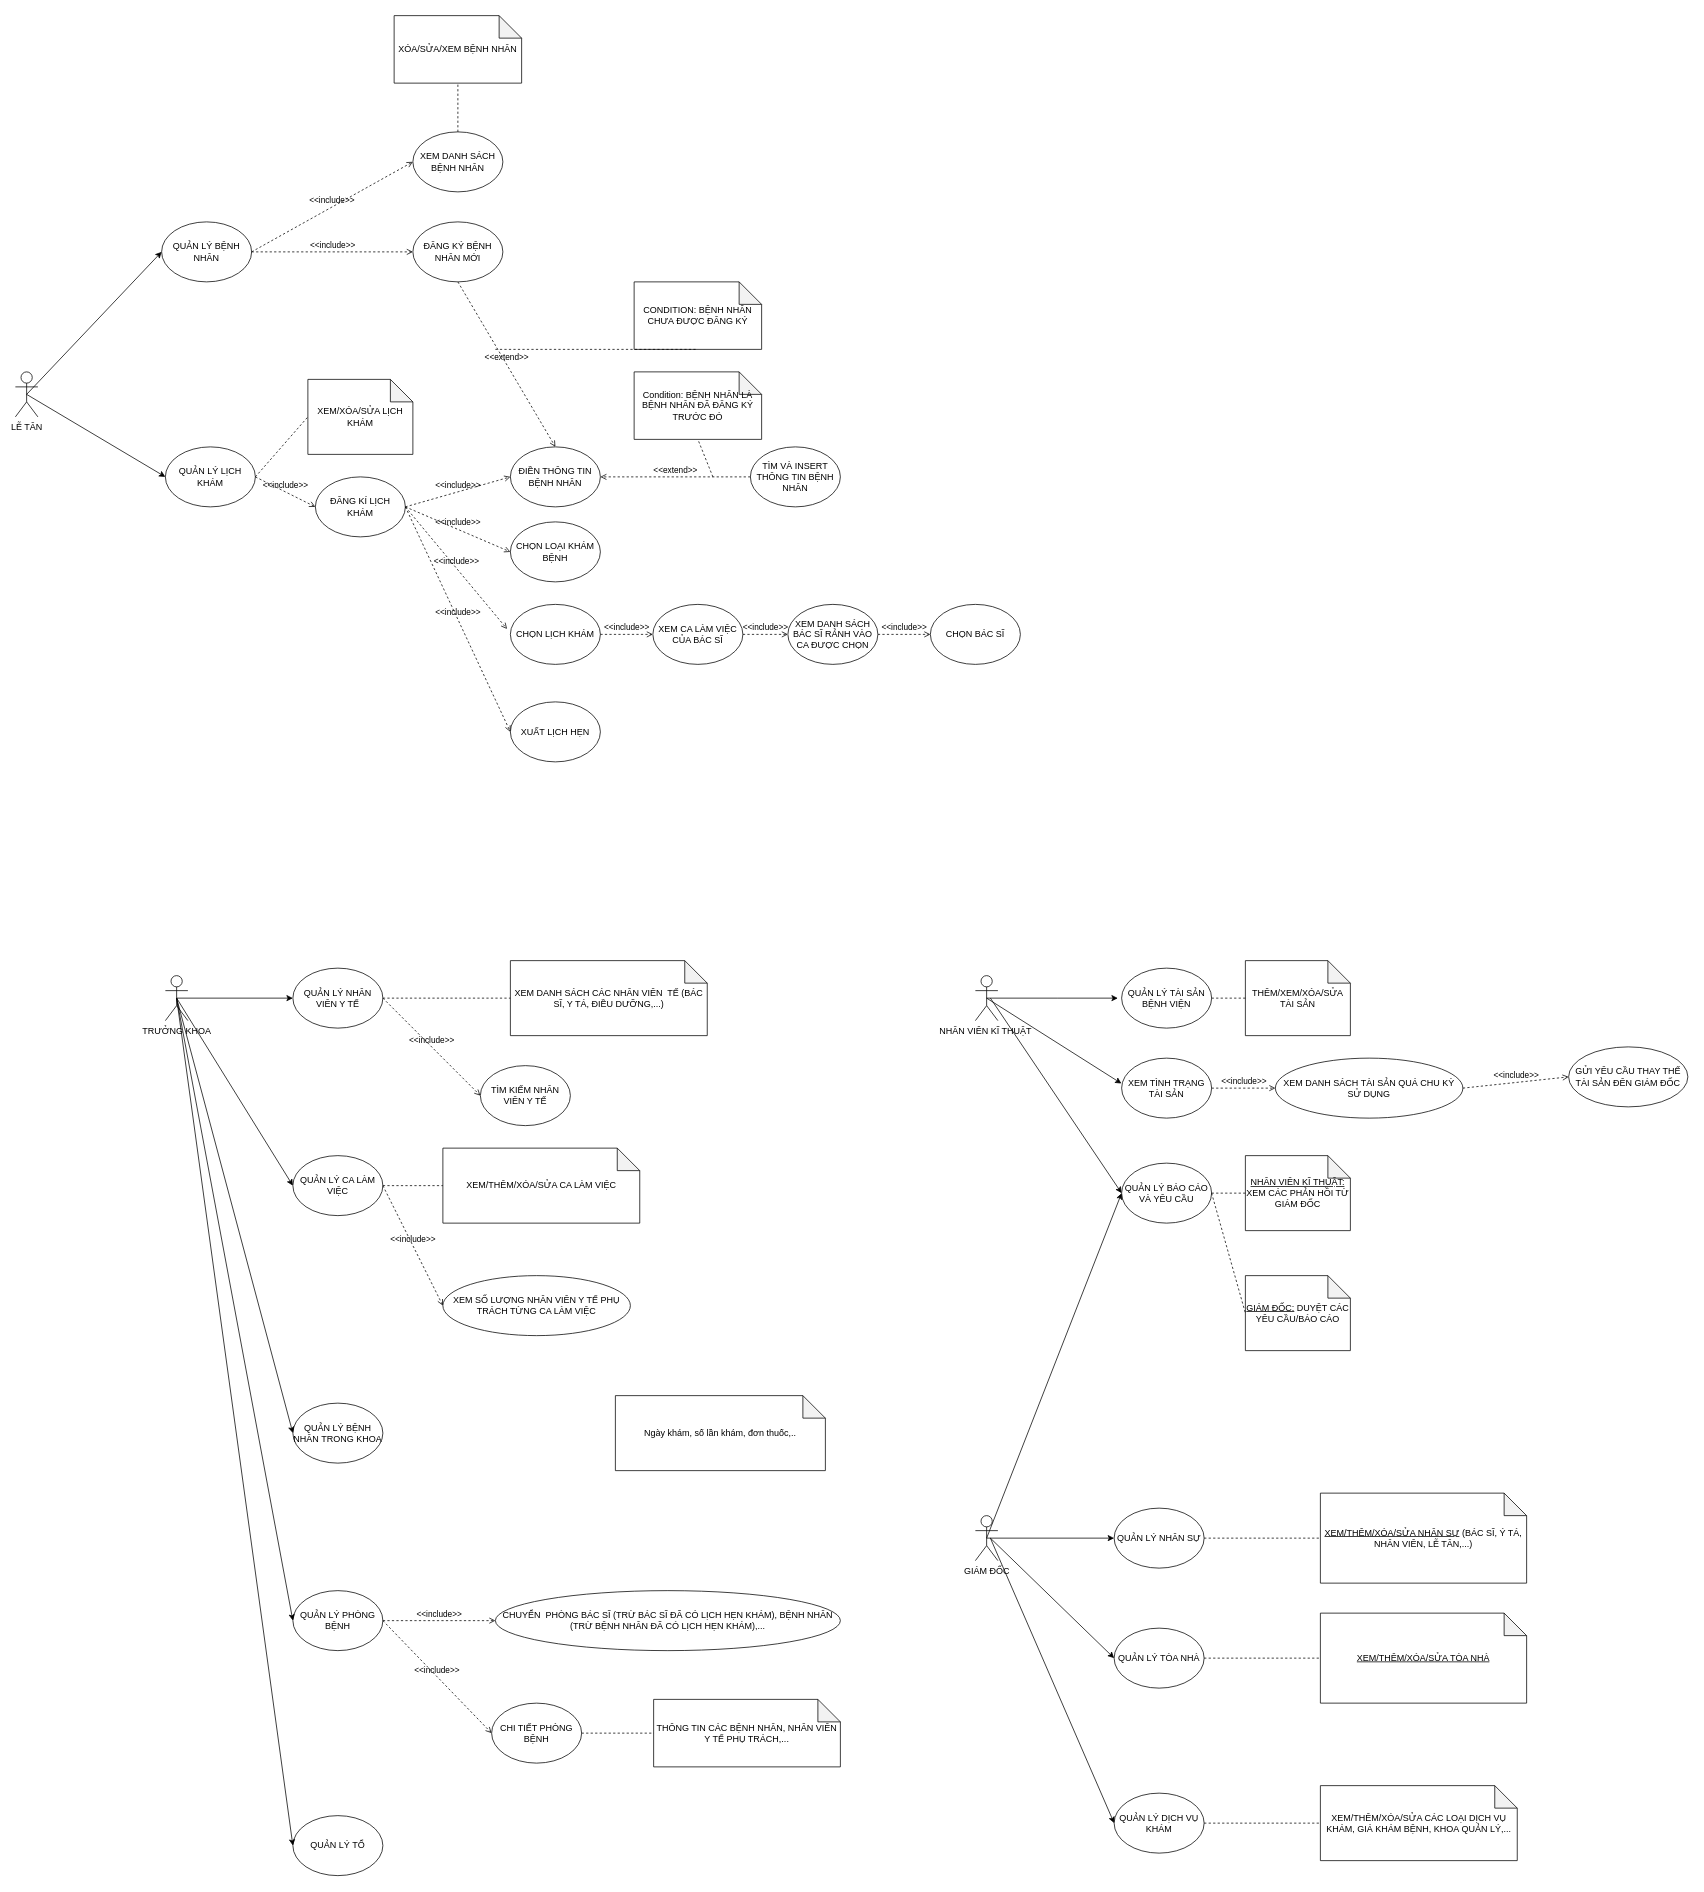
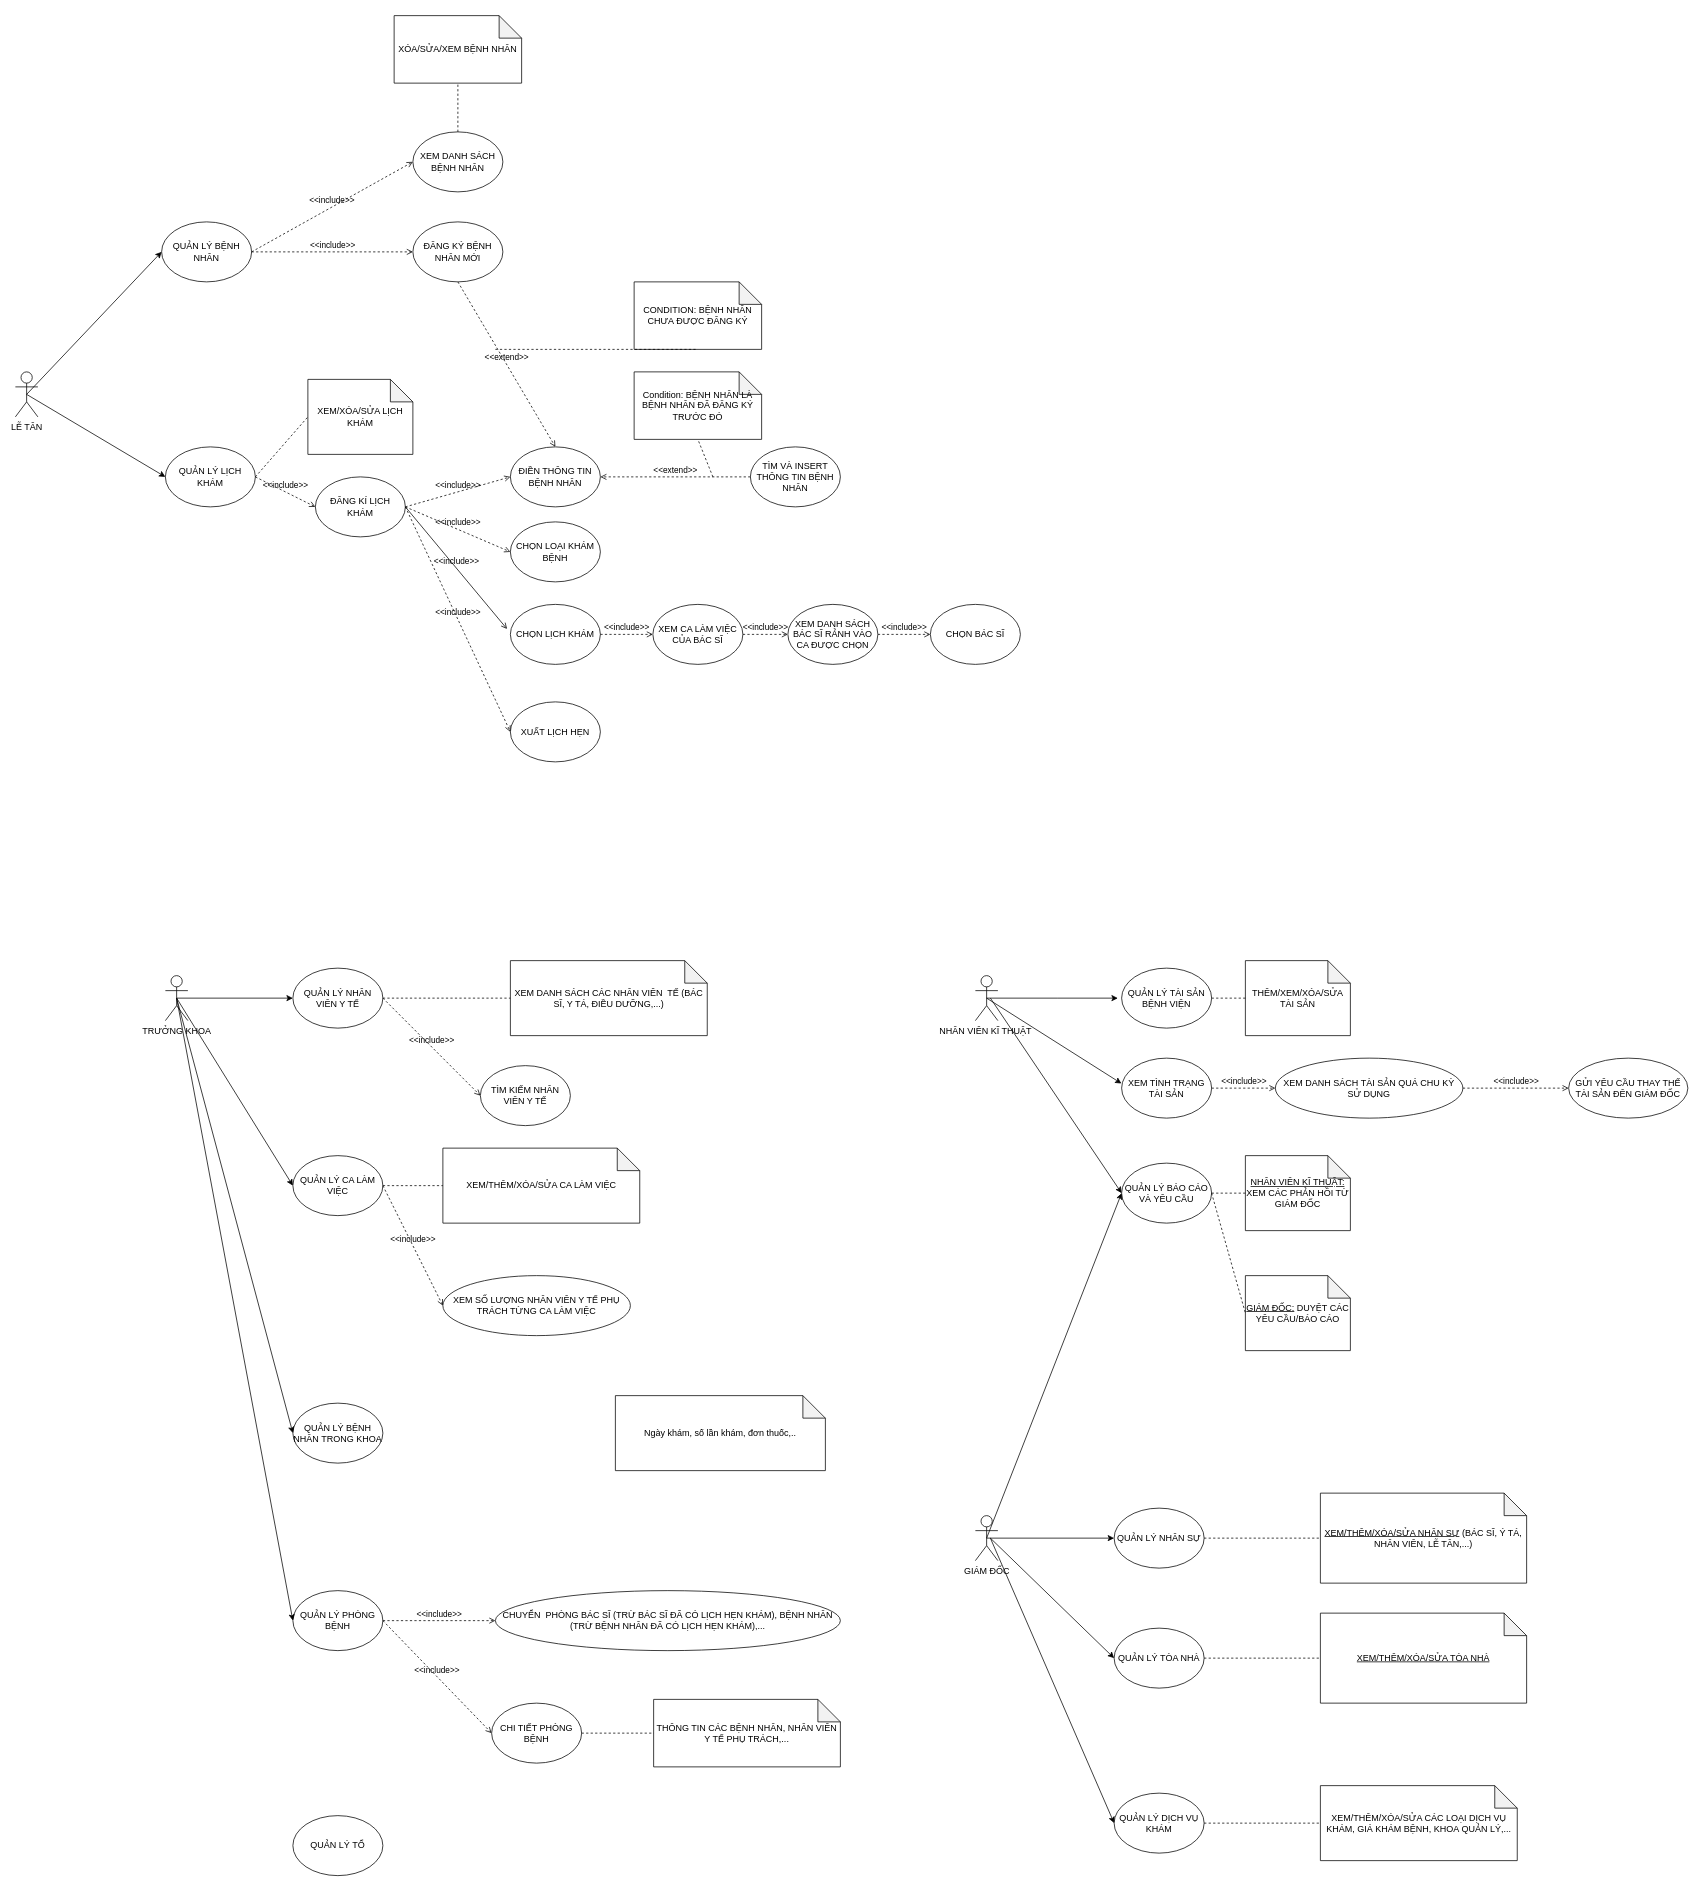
(456, 567) -> (456, 567)
(1628, 1077) -> (1628, 1088)
(237, 1436) -> none
